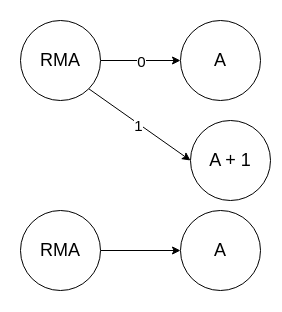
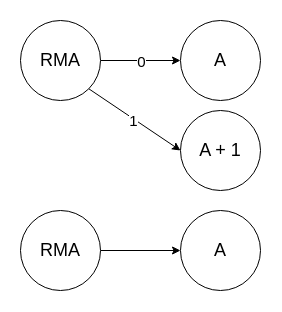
(231, 161) -> (221, 151)
